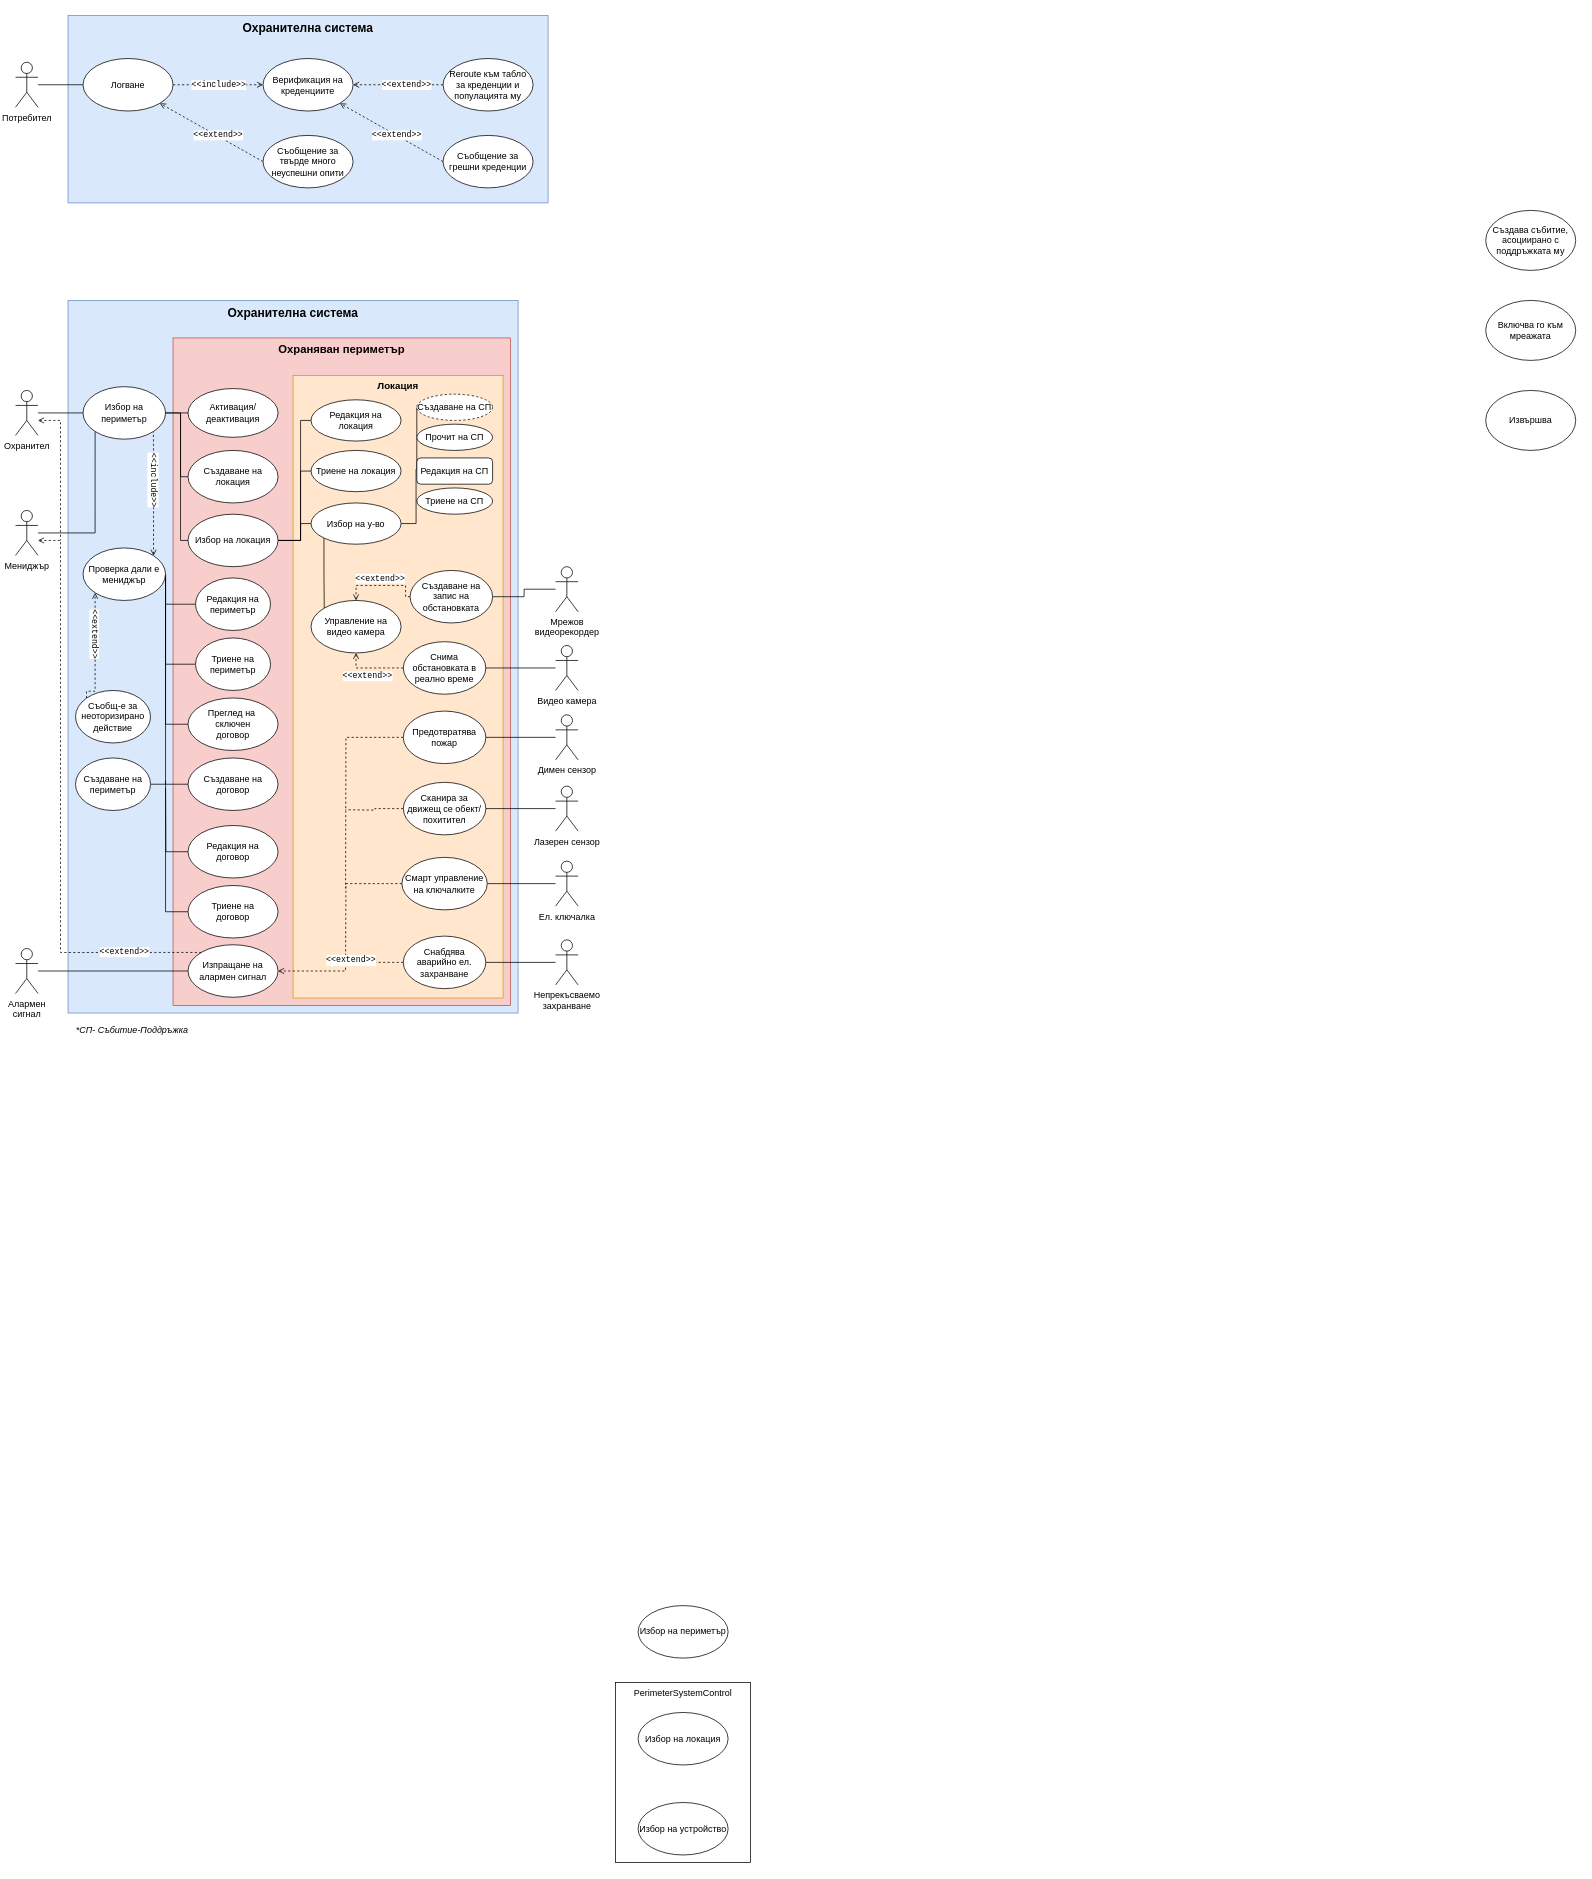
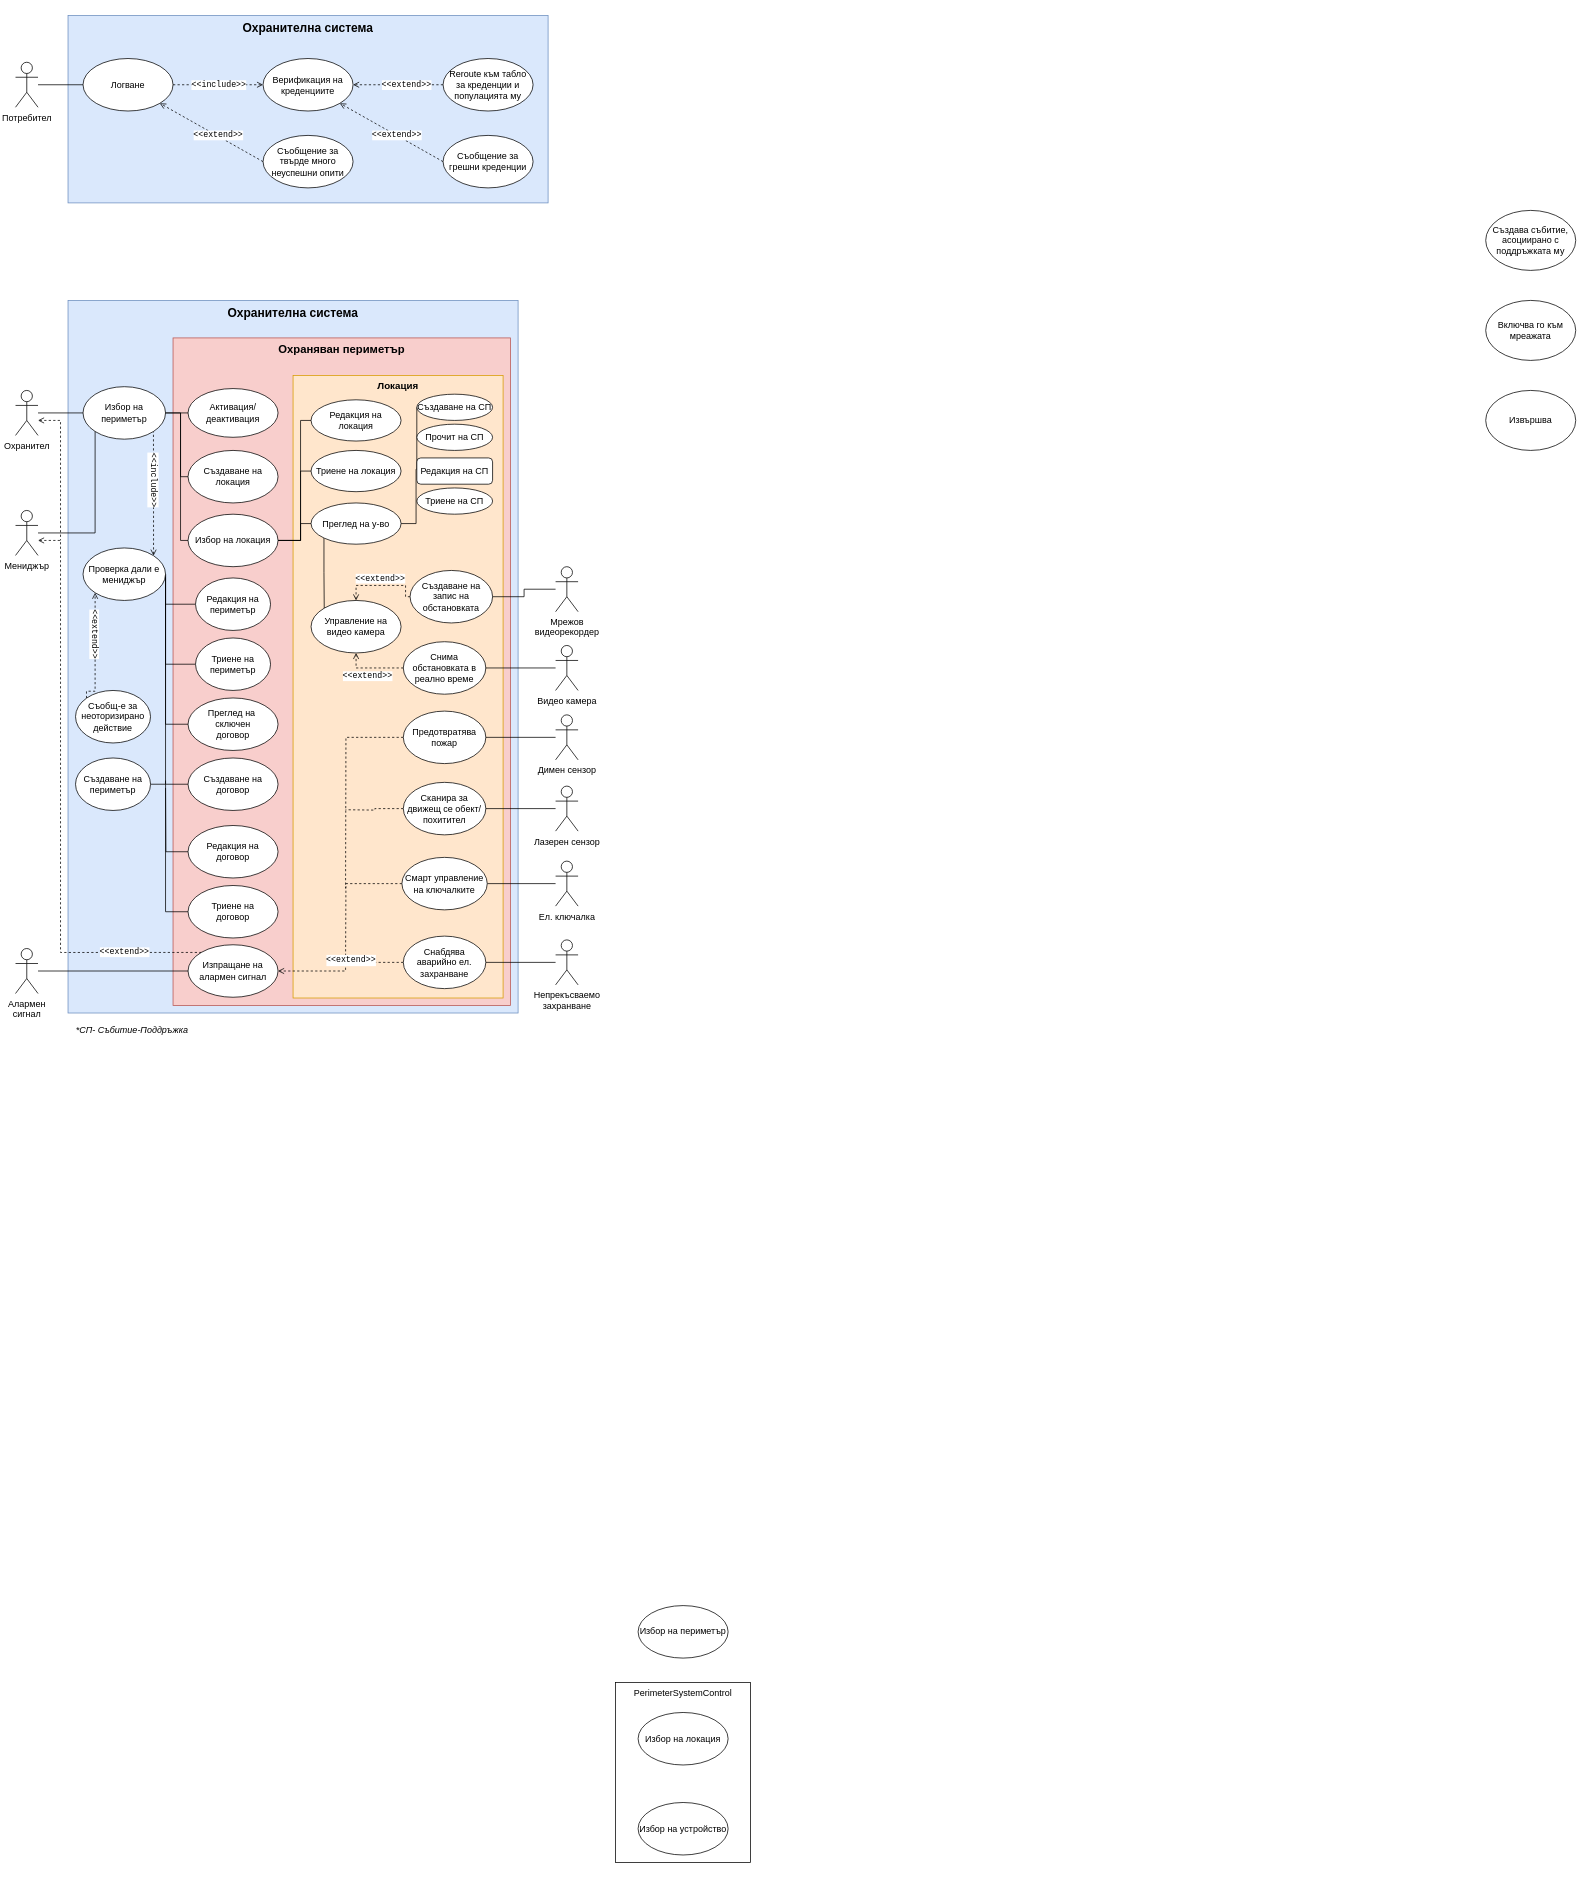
(455, 407) -> (455, 407)
(356, 524) -> (356, 524)
